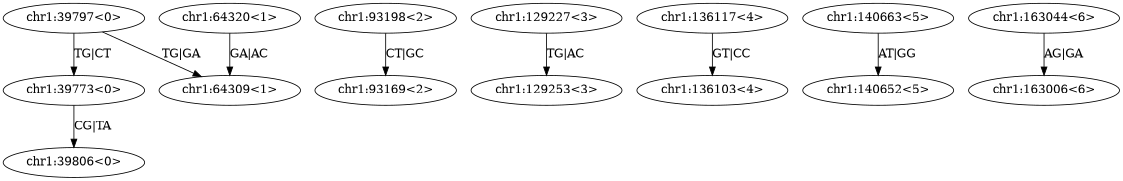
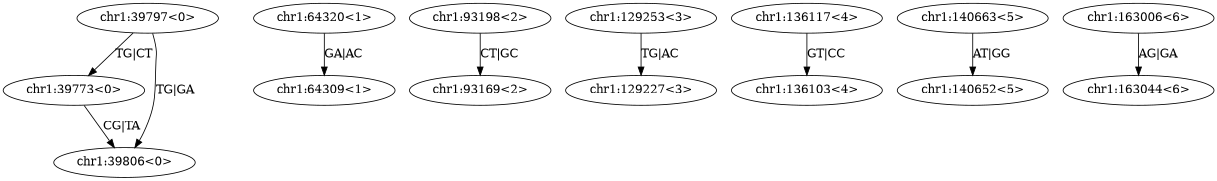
(547, 50) -> (641, 50)
(1044, 50) -> (1139, 50)
(148, 53) -> (155, 88)
